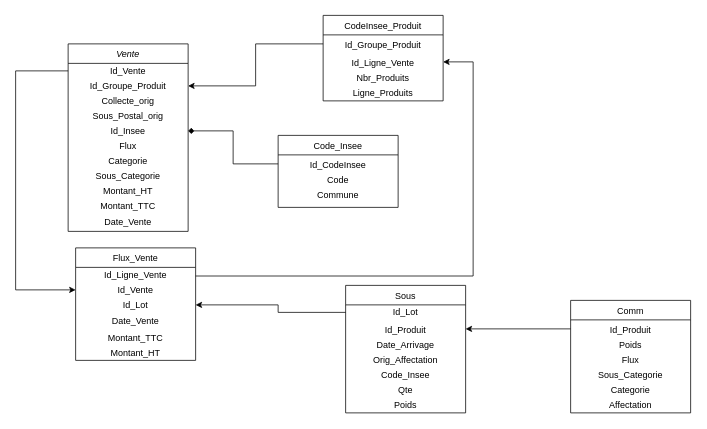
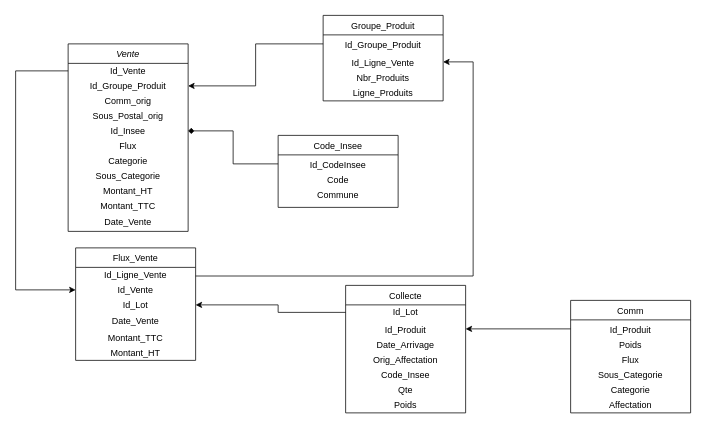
(383, 26) -> (383, 26)
(128, 101) -> (128, 101)
(405, 296) -> (405, 296)
